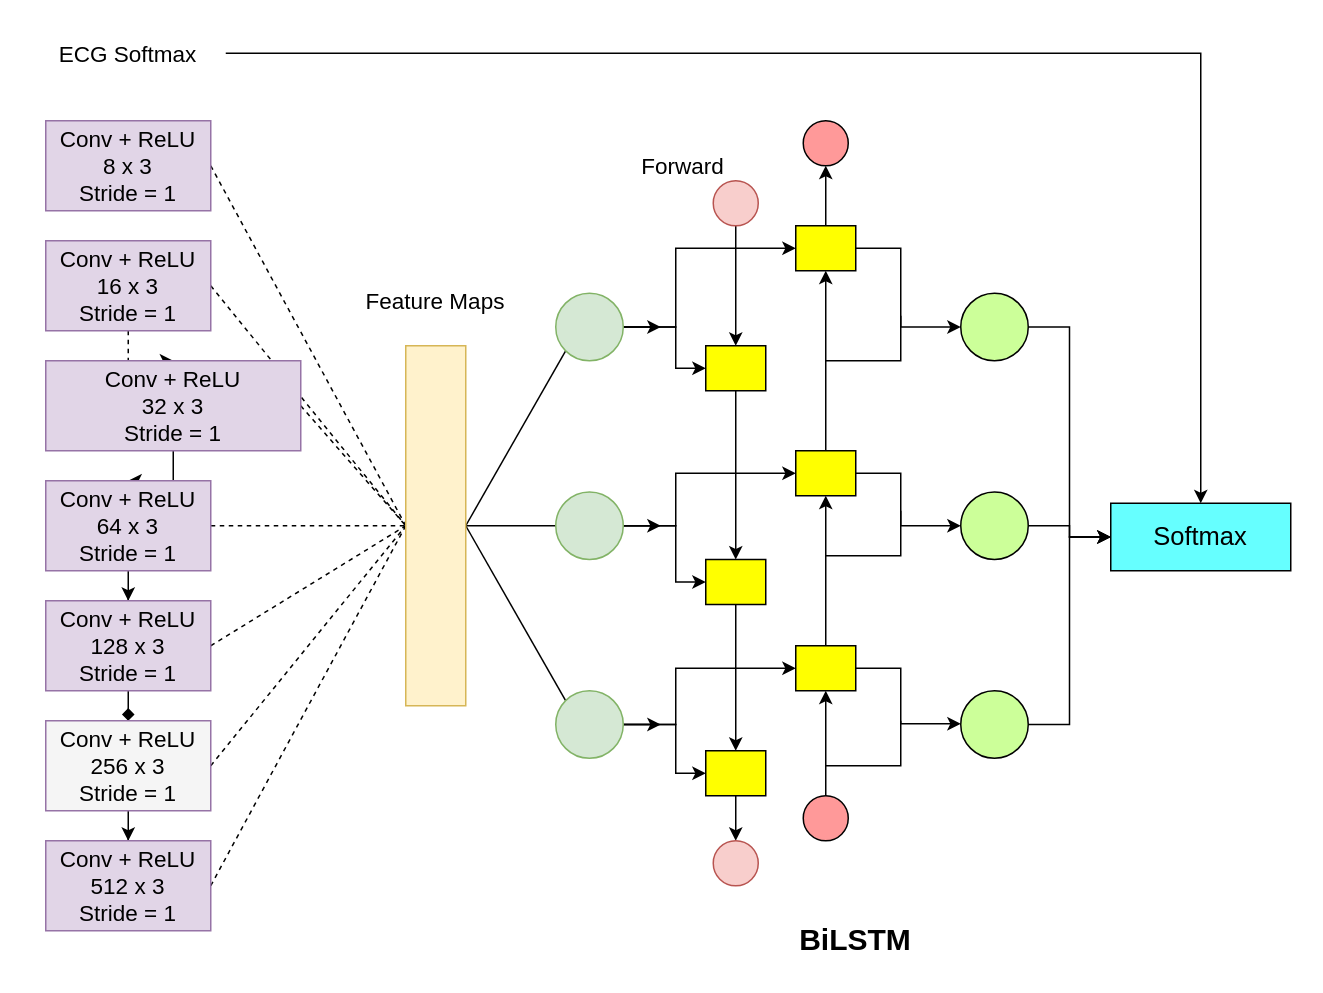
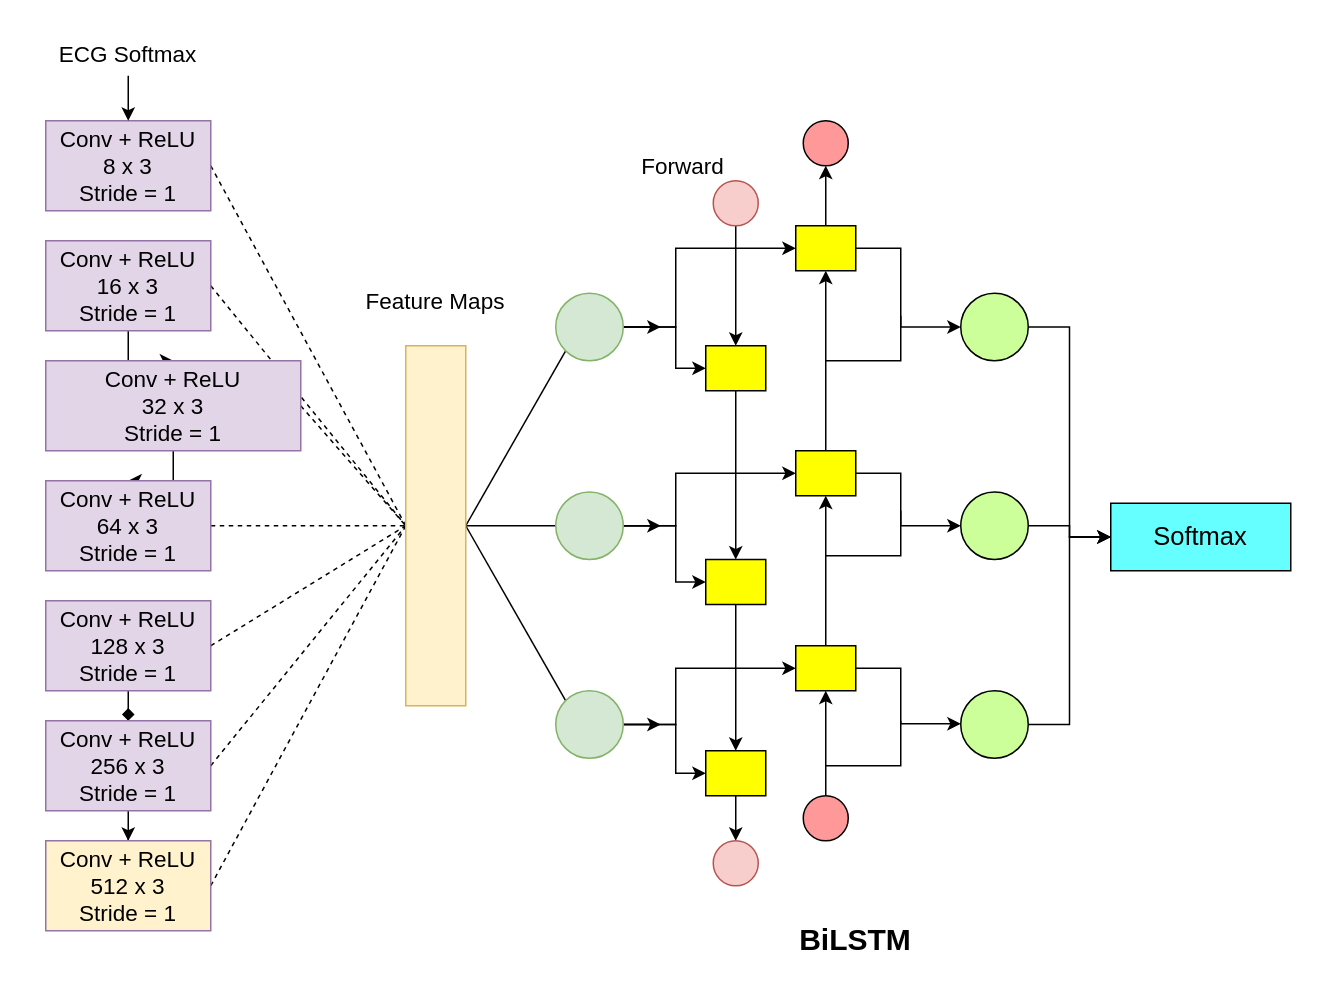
(933, 53) -> (128, 104)
(128, 346) -> (128, 346)
(128, 591) -> none
(128, 766) -> (128, 766)
(128, 886) -> (128, 886)
